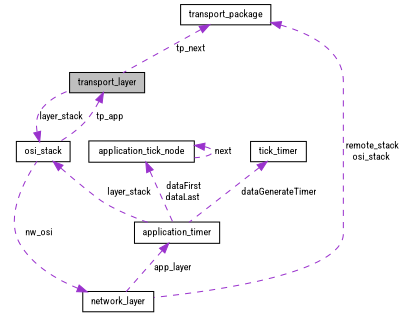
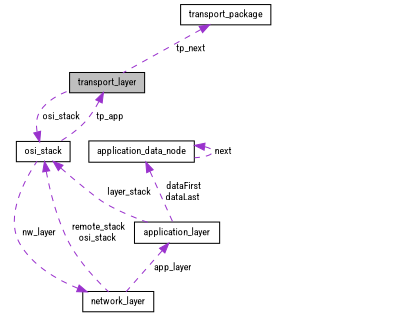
(60, 117) -> (60, 117)
(142, 152) -> (142, 152)
(278, 152) -> none
(343, 216) -> (66, 237)
(38, 233) -> (38, 233)
(177, 233) -> (177, 233)
